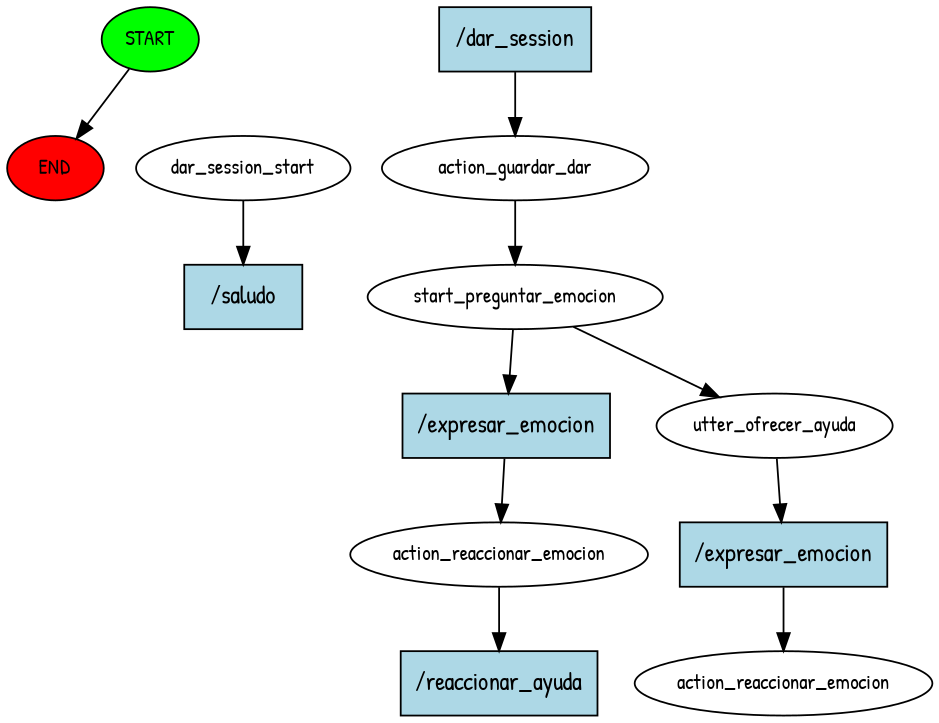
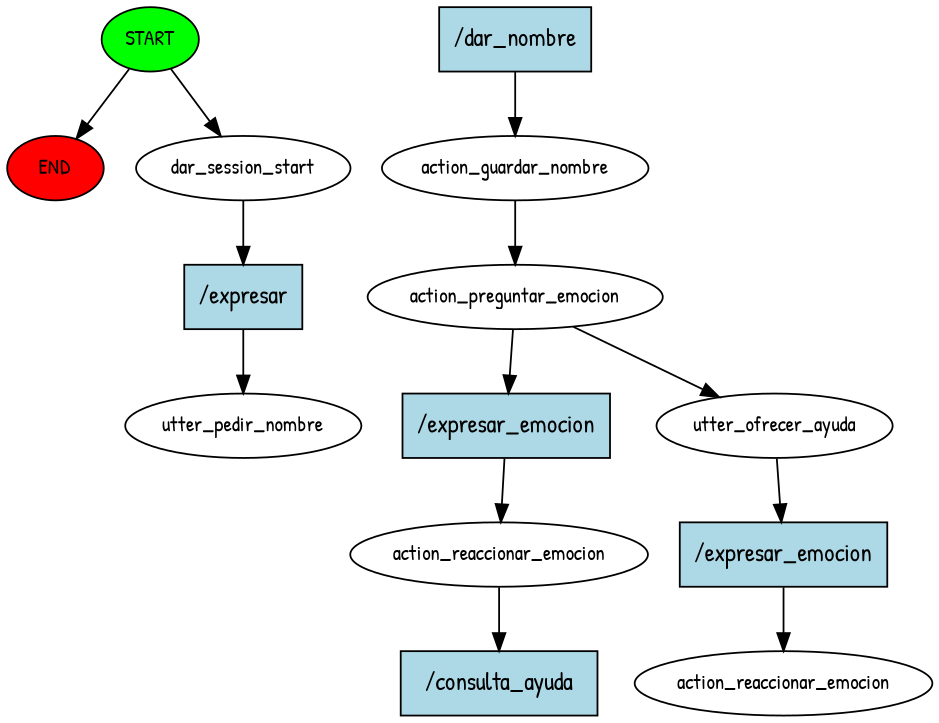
(515, 39) -> (515, 39)
none -> (190, 95)
(515, 168) -> (515, 168)
(243, 297) -> (243, 297)
(515, 297) -> (515, 297)
none -> (243, 426)
(499, 683) -> (499, 683)
